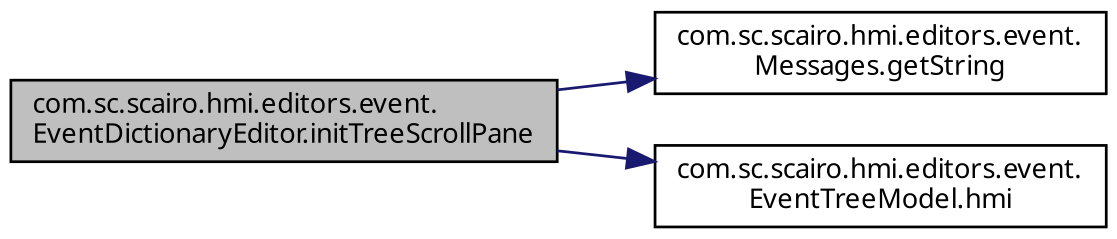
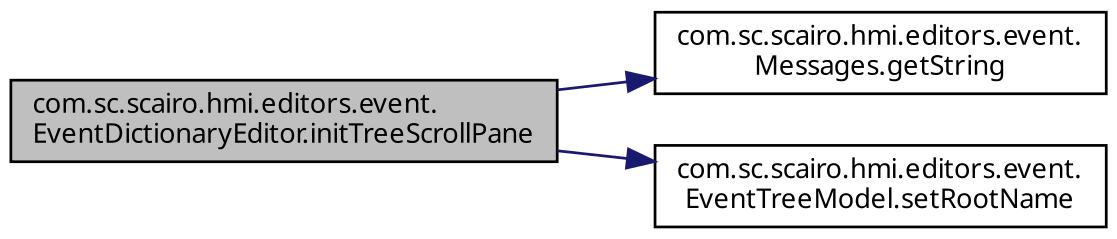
(881, 186) -> (881, 186)
